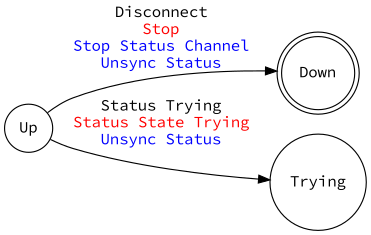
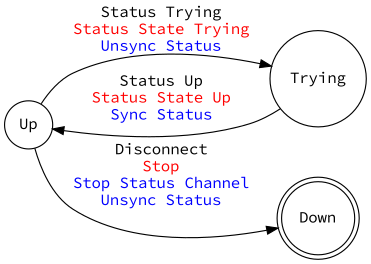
none -> (174, 136)
